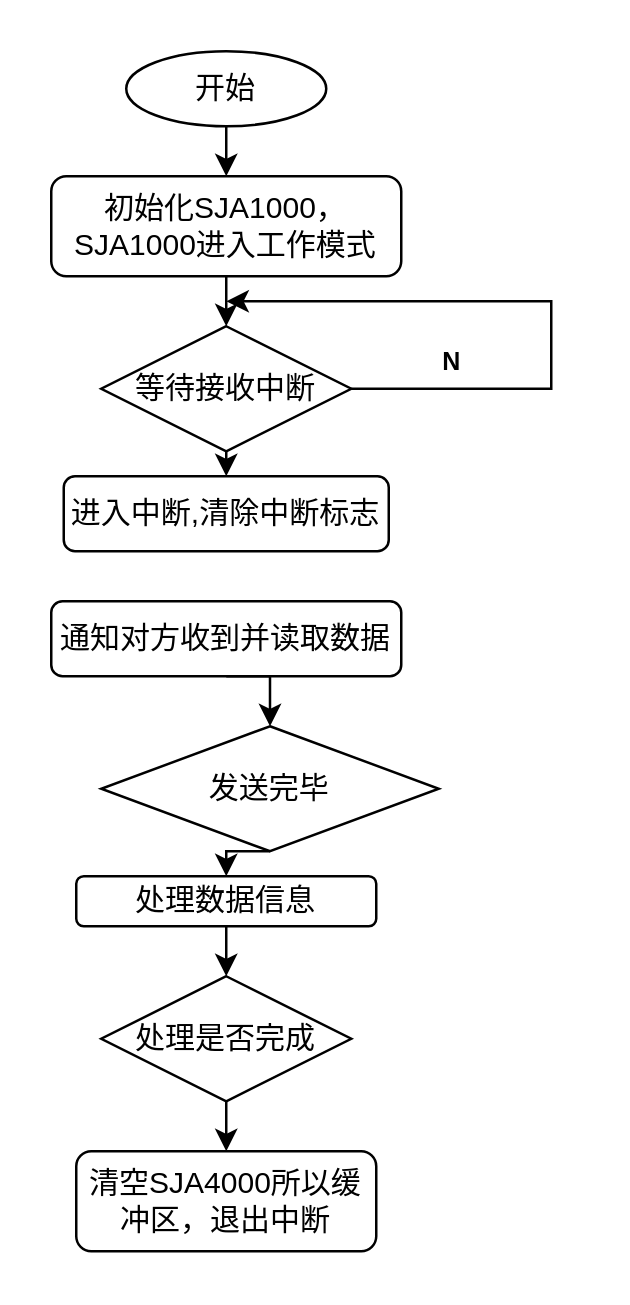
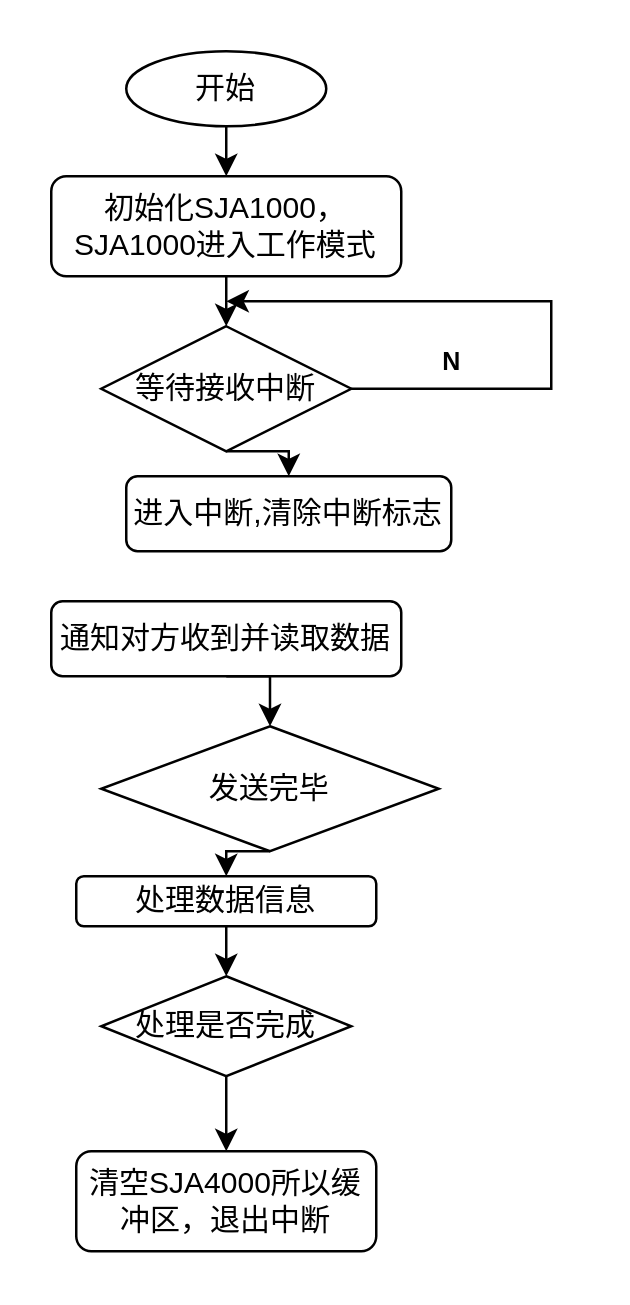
(226, 514) -> (289, 514)
(226, 1039) -> (226, 1026)
